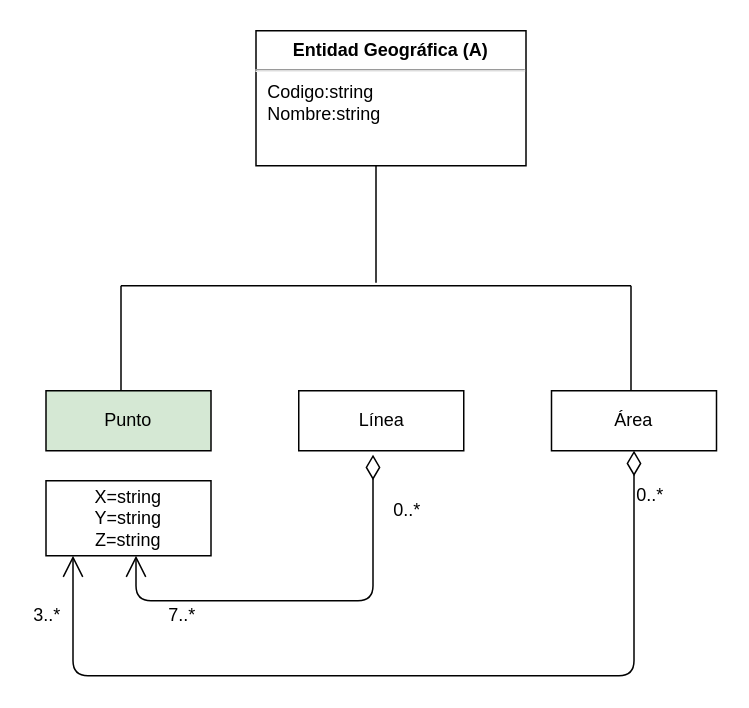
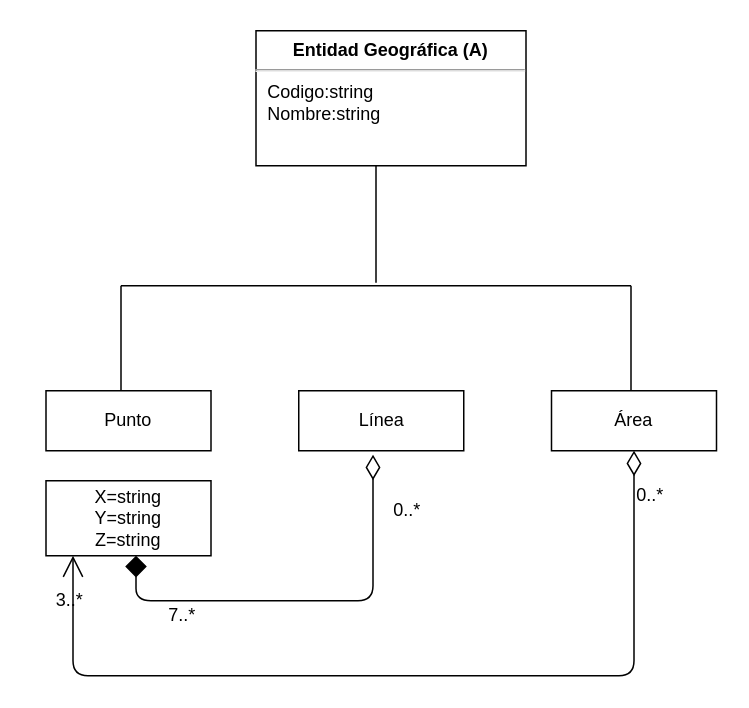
(128, 421) -> (128, 421)
(136, 568) -> (136, 577)
(53, 616) -> (76, 601)
